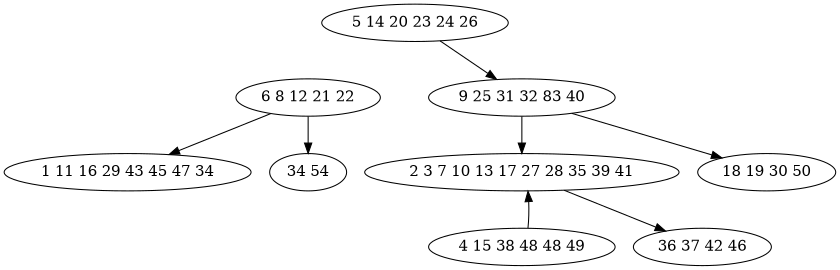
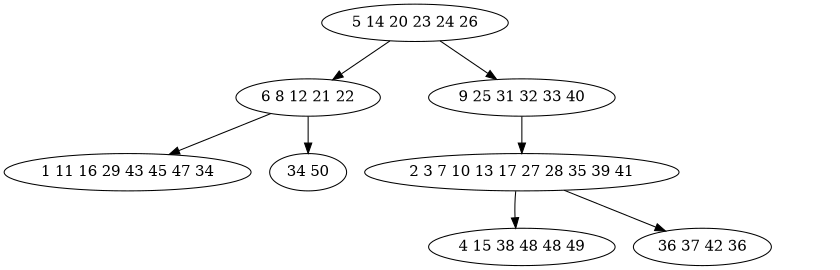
none -> (366, 57)
(522, 98) -> (522, 98)
(308, 172) -> (308, 172)
(767, 172) -> none
(529, 215) -> (515, 204)
(702, 247) -> (702, 247)
